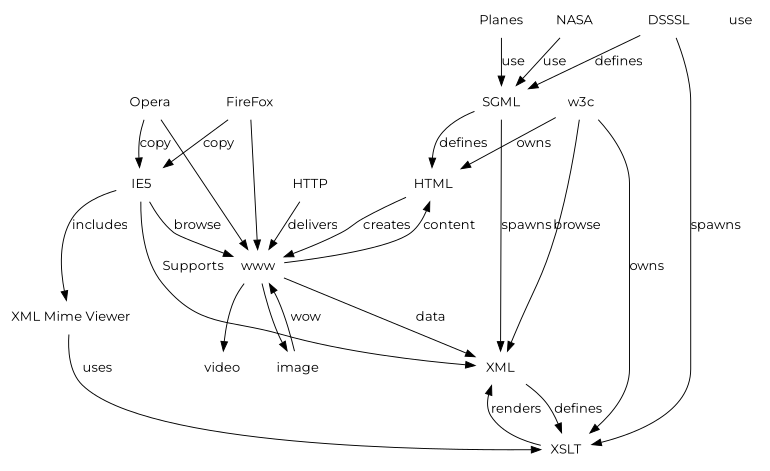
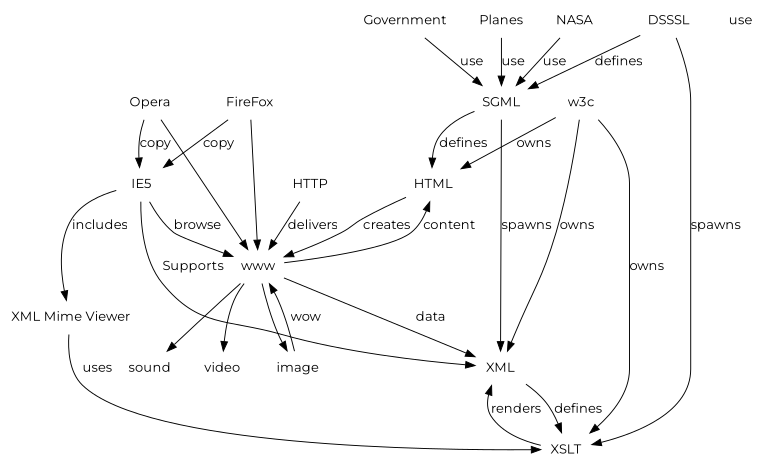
none -> (405, 21)
(577, 226) -> (577, 226)
none -> (150, 368)
